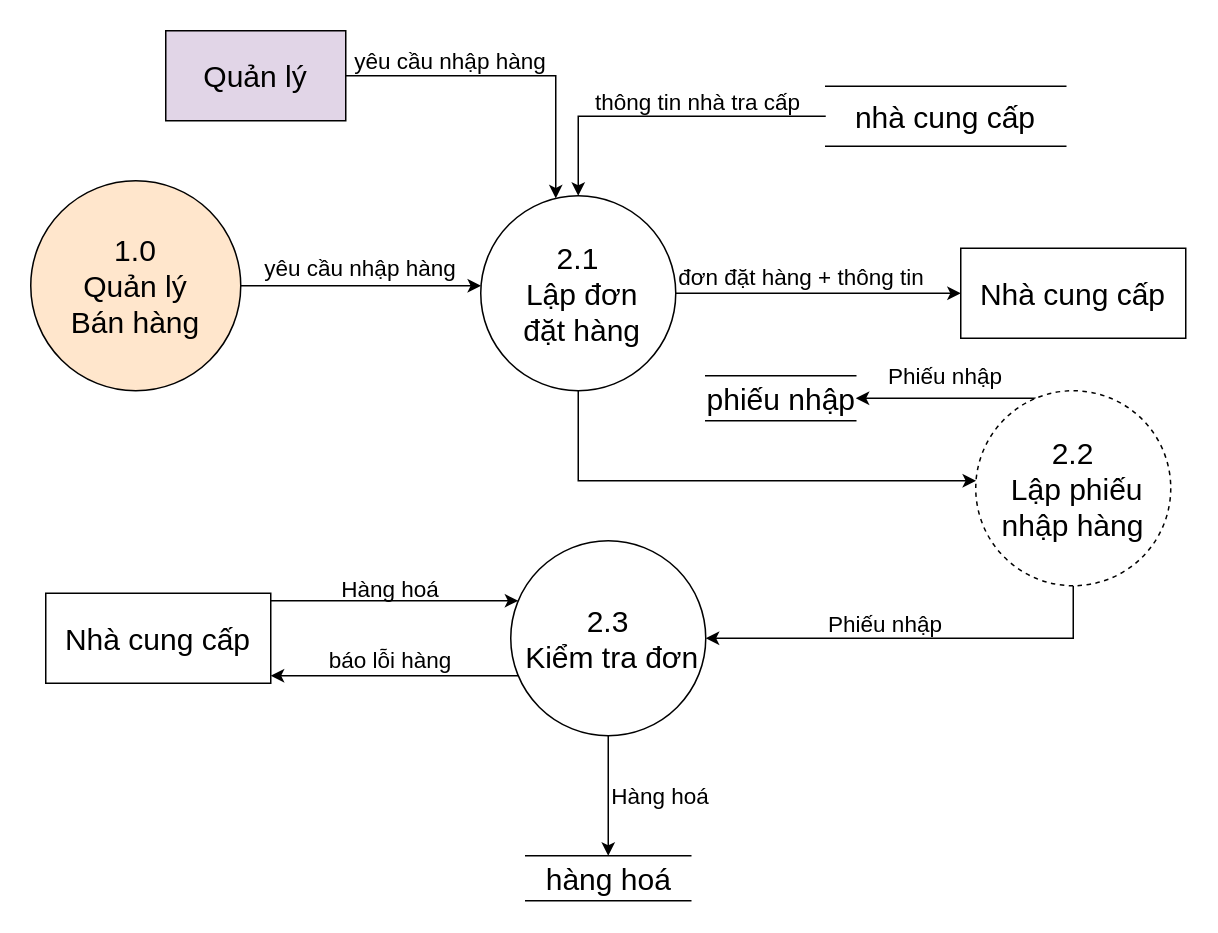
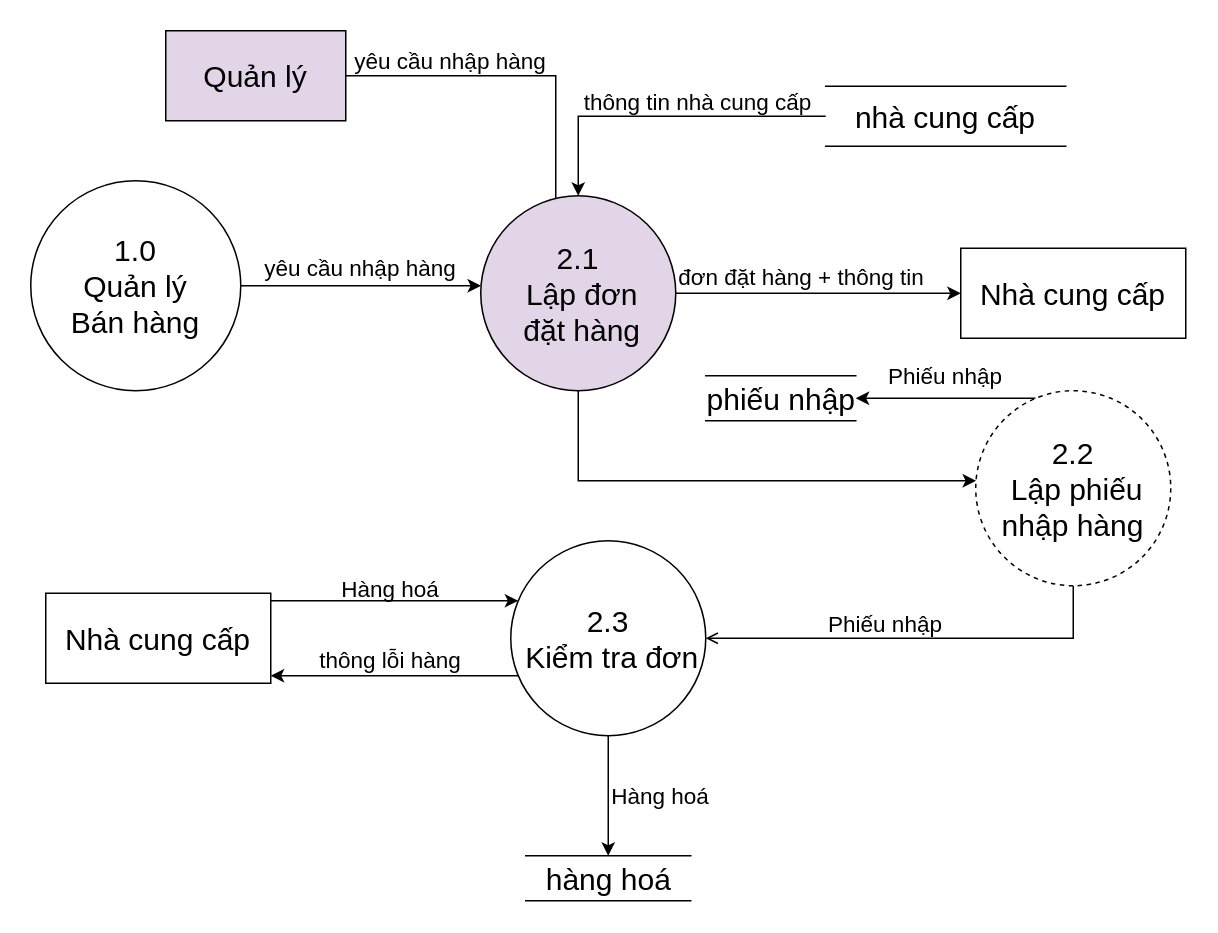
(698, 101) -> (698, 101)
(556, 187) -> (556, 191)
(136, 286) -> (136, 286)
(578, 293) -> (578, 293)
(717, 638) -> (714, 638)
(391, 659) -> (391, 659)
